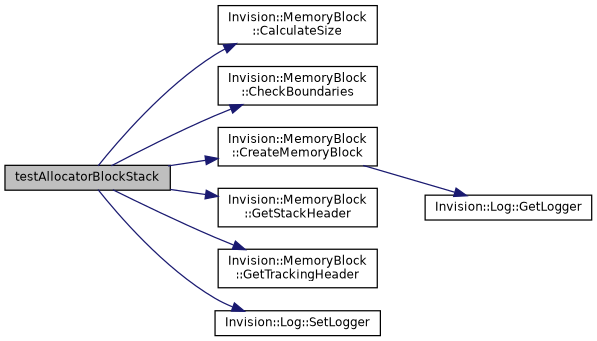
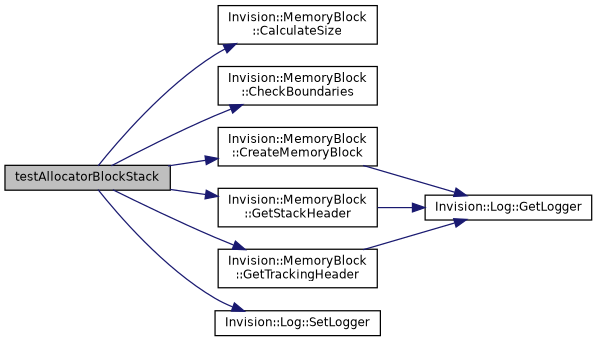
none -> (395, 208)
none -> (409, 236)
